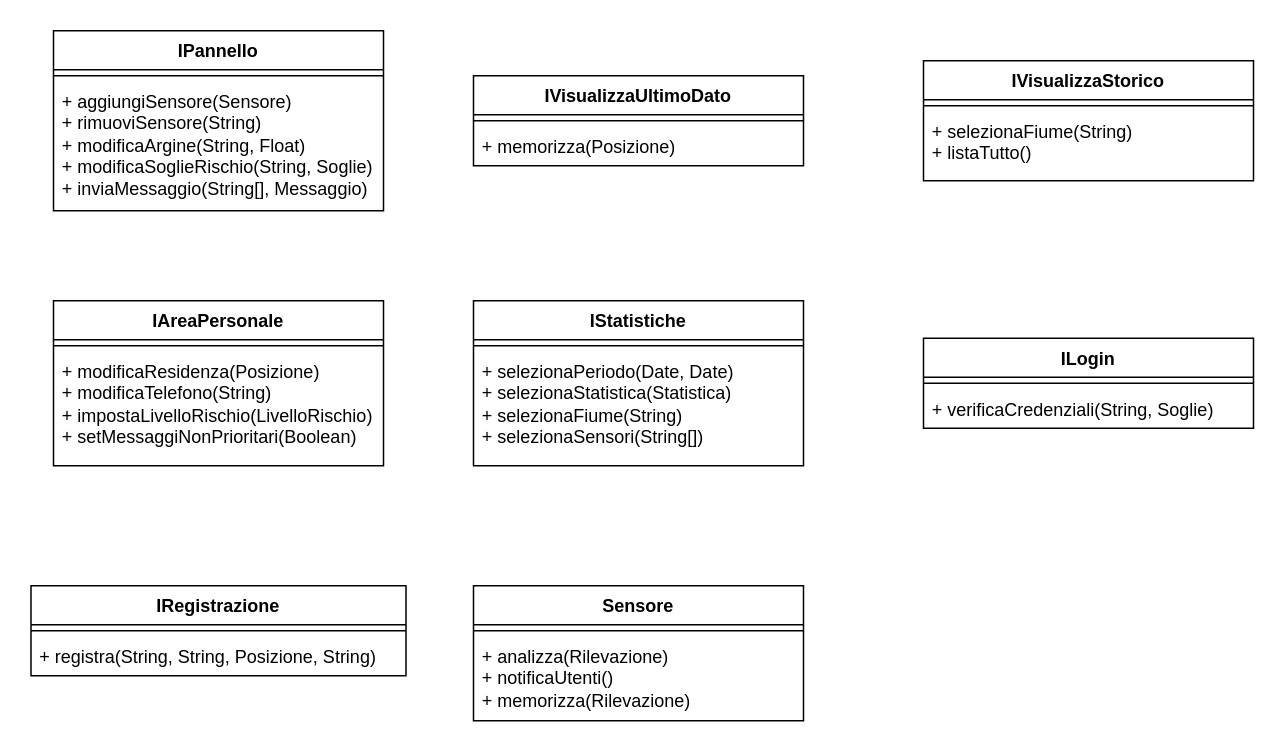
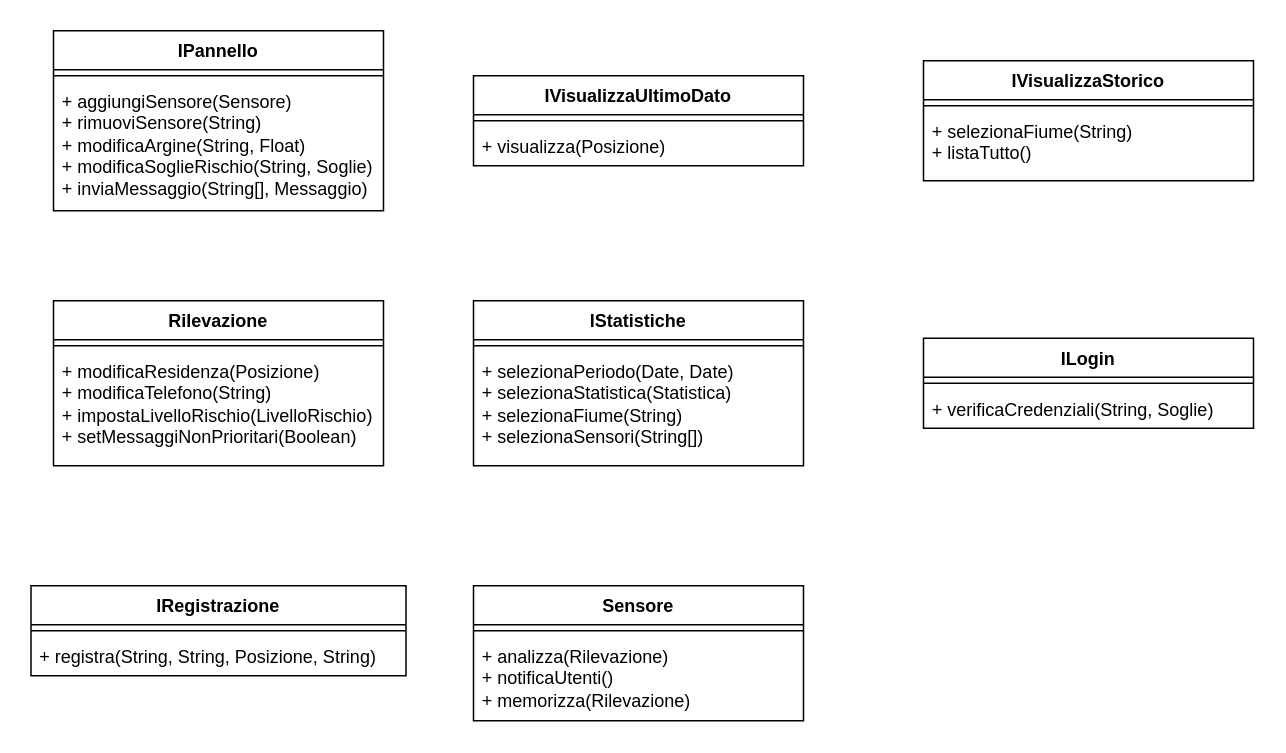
(584, 148) -> (584, 148)
(218, 322) -> (218, 322)
